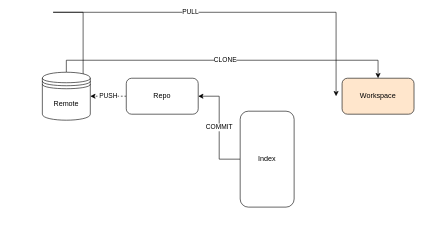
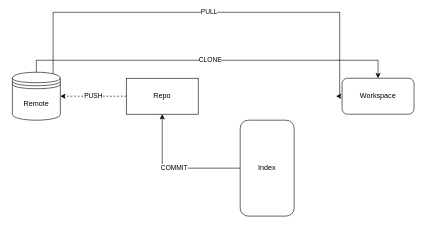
(66, 96) -> (36, 96)
(162, 96) -> (162, 96)
(378, 96) -> (378, 96)
(267, 159) -> (267, 168)
